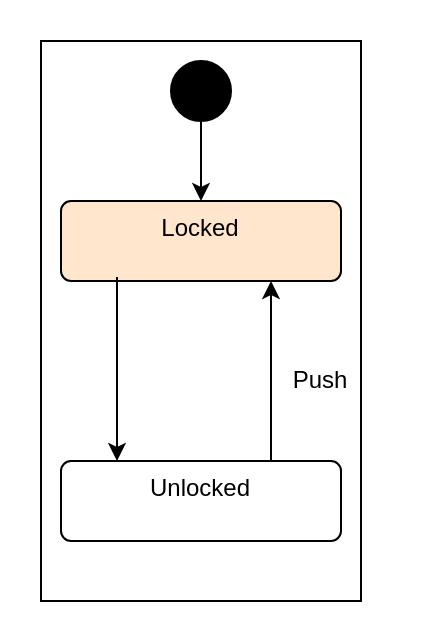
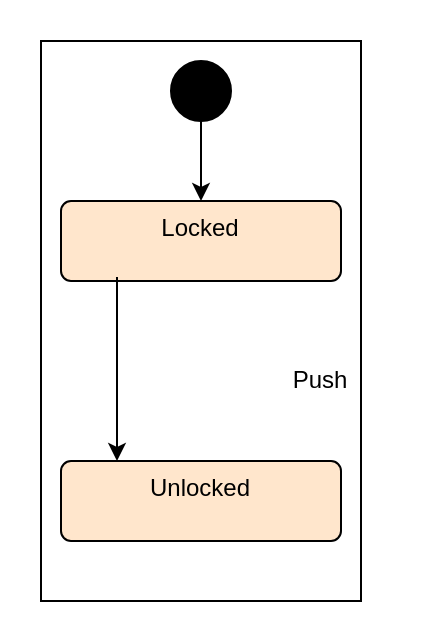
(271, 378) -> none
(201, 501) -> (201, 501)
